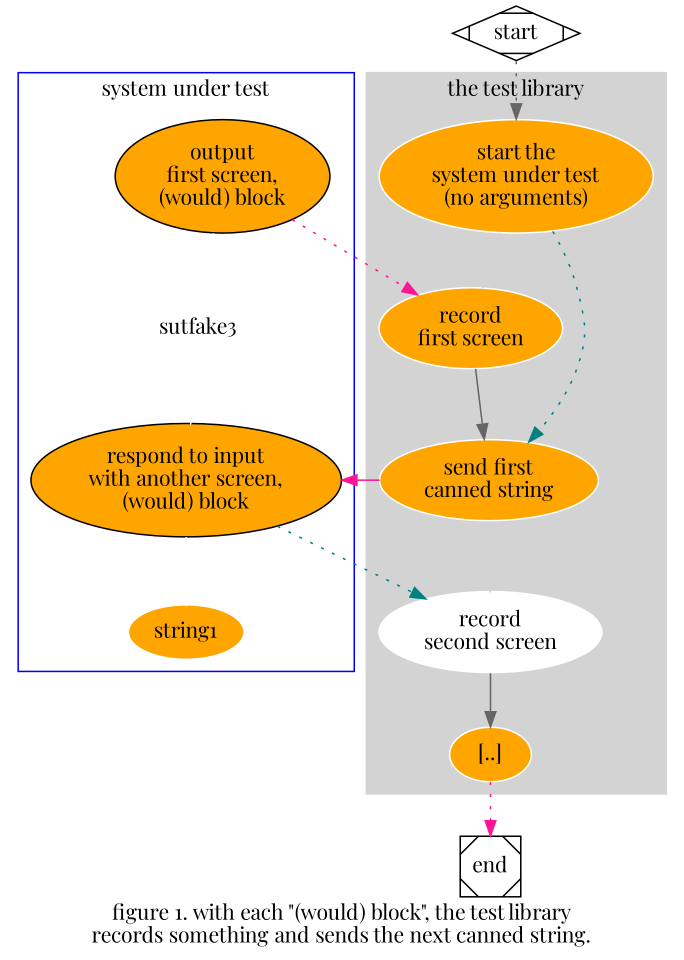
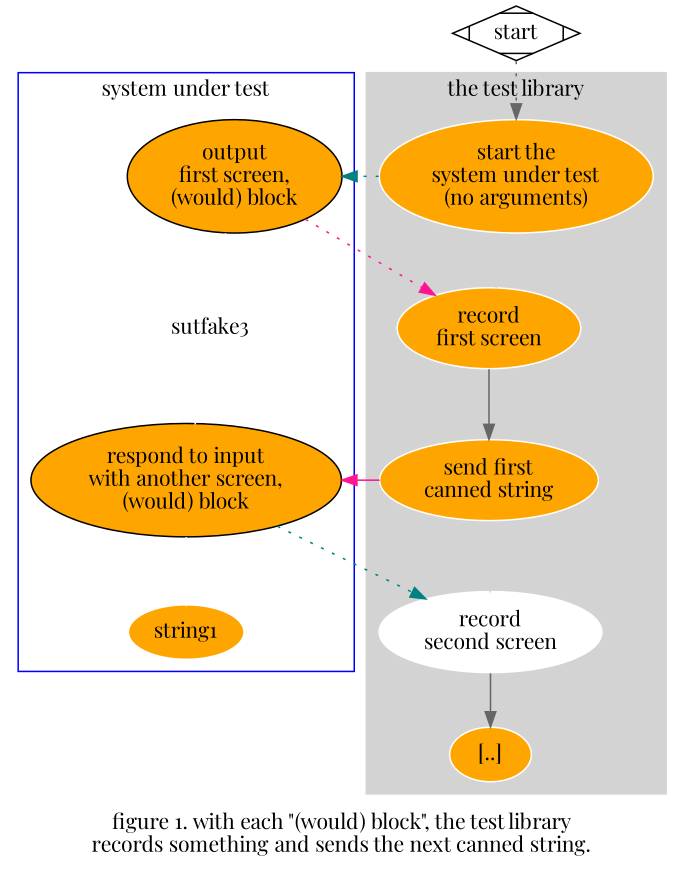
(585, 334) -> (368, 176)
(490, 867) -> none
